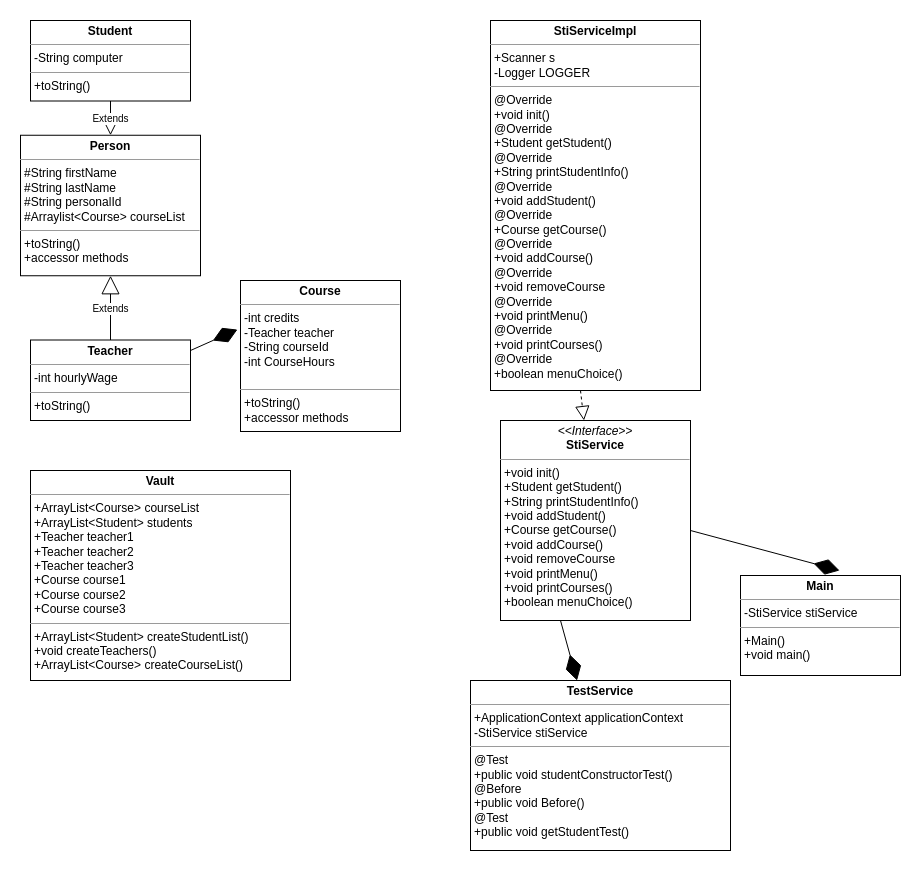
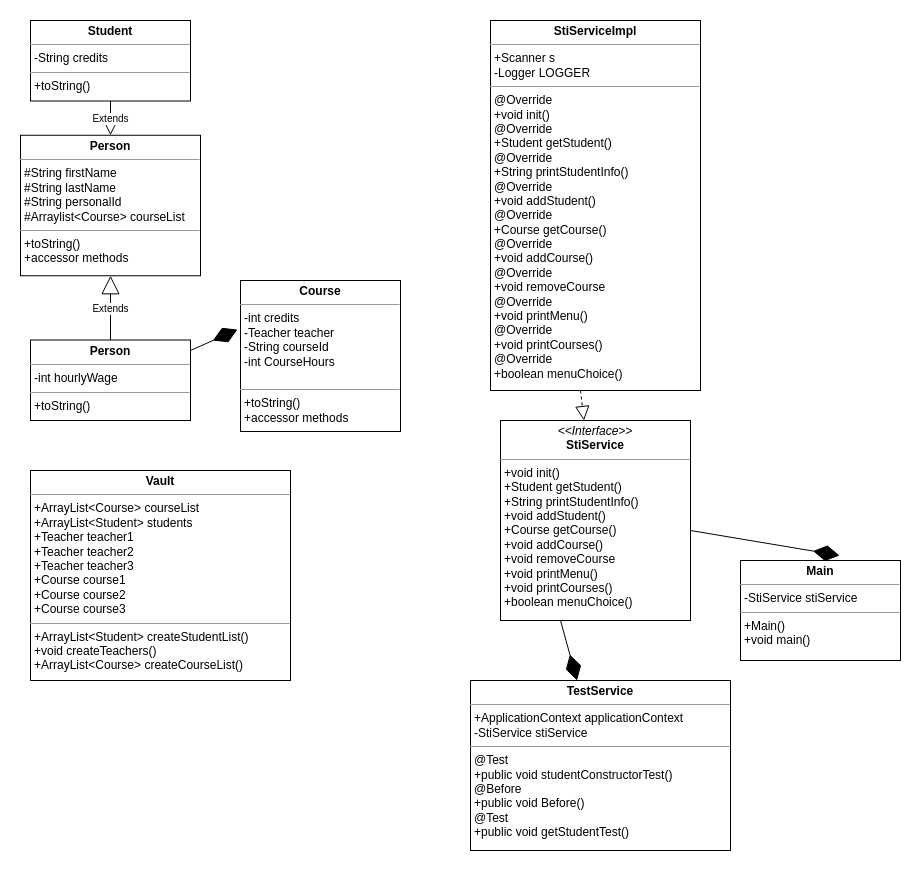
(81, 42) -> (76, 42)
(76, 362) -> (76, 362)
(821, 626) -> (821, 611)
